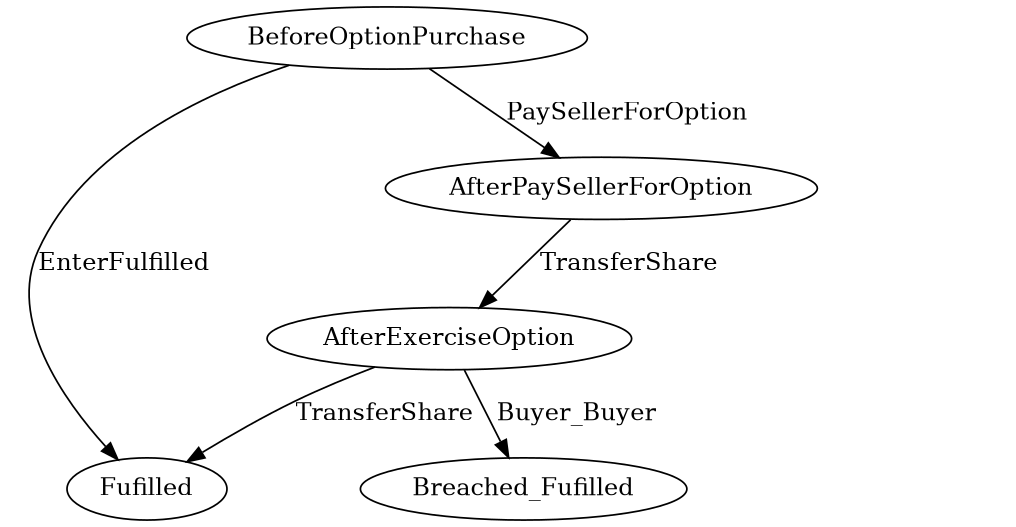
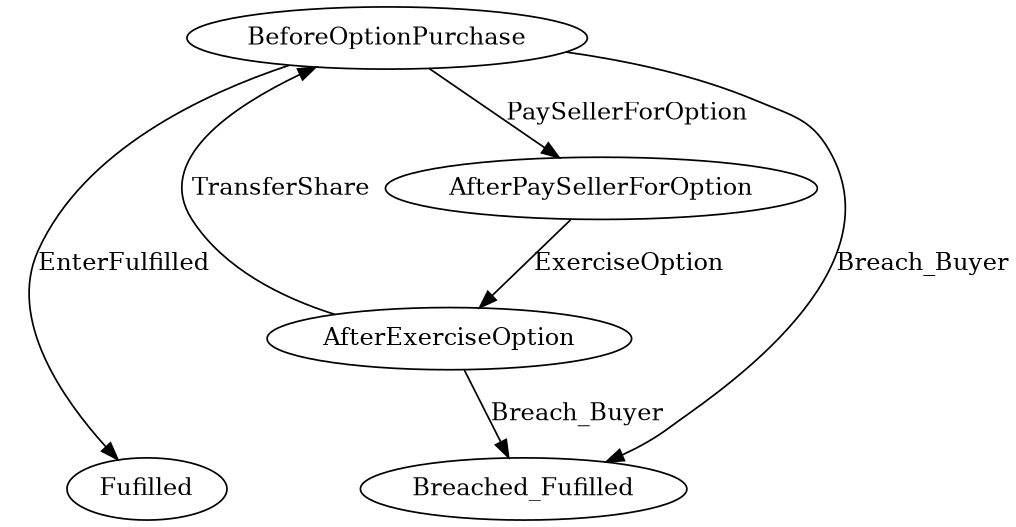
none -> (845, 207)
(629, 263) -> (629, 263)
(287, 405) -> (186, 206)
(577, 414) -> (577, 414)
